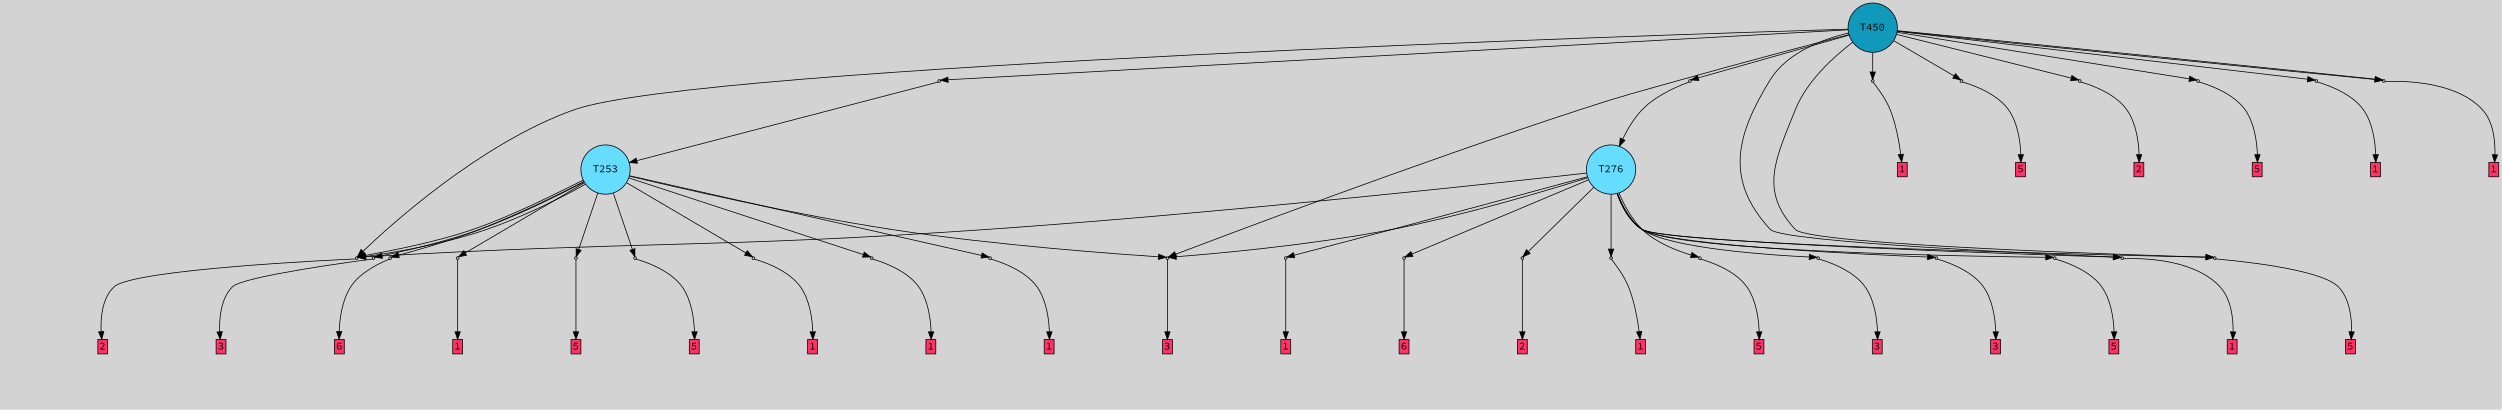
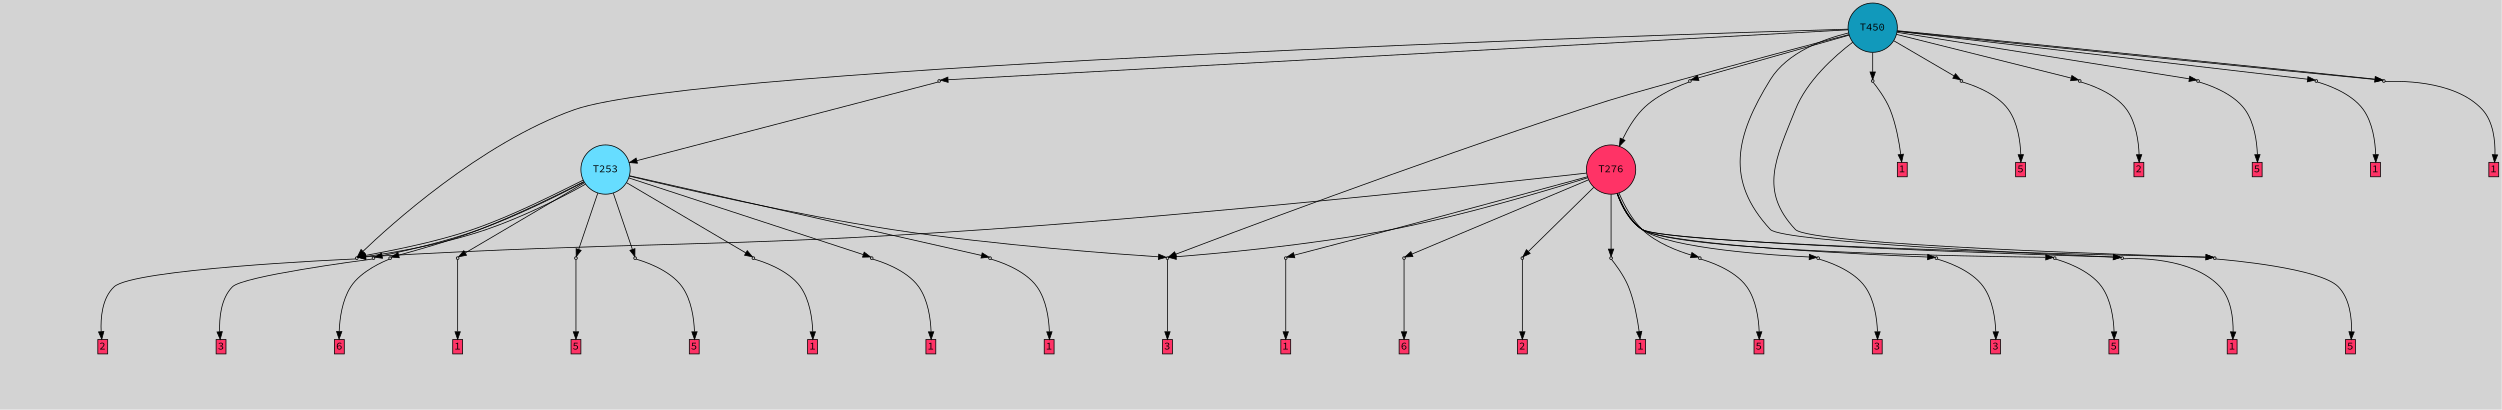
(1611, 170) -> (1611, 170)
